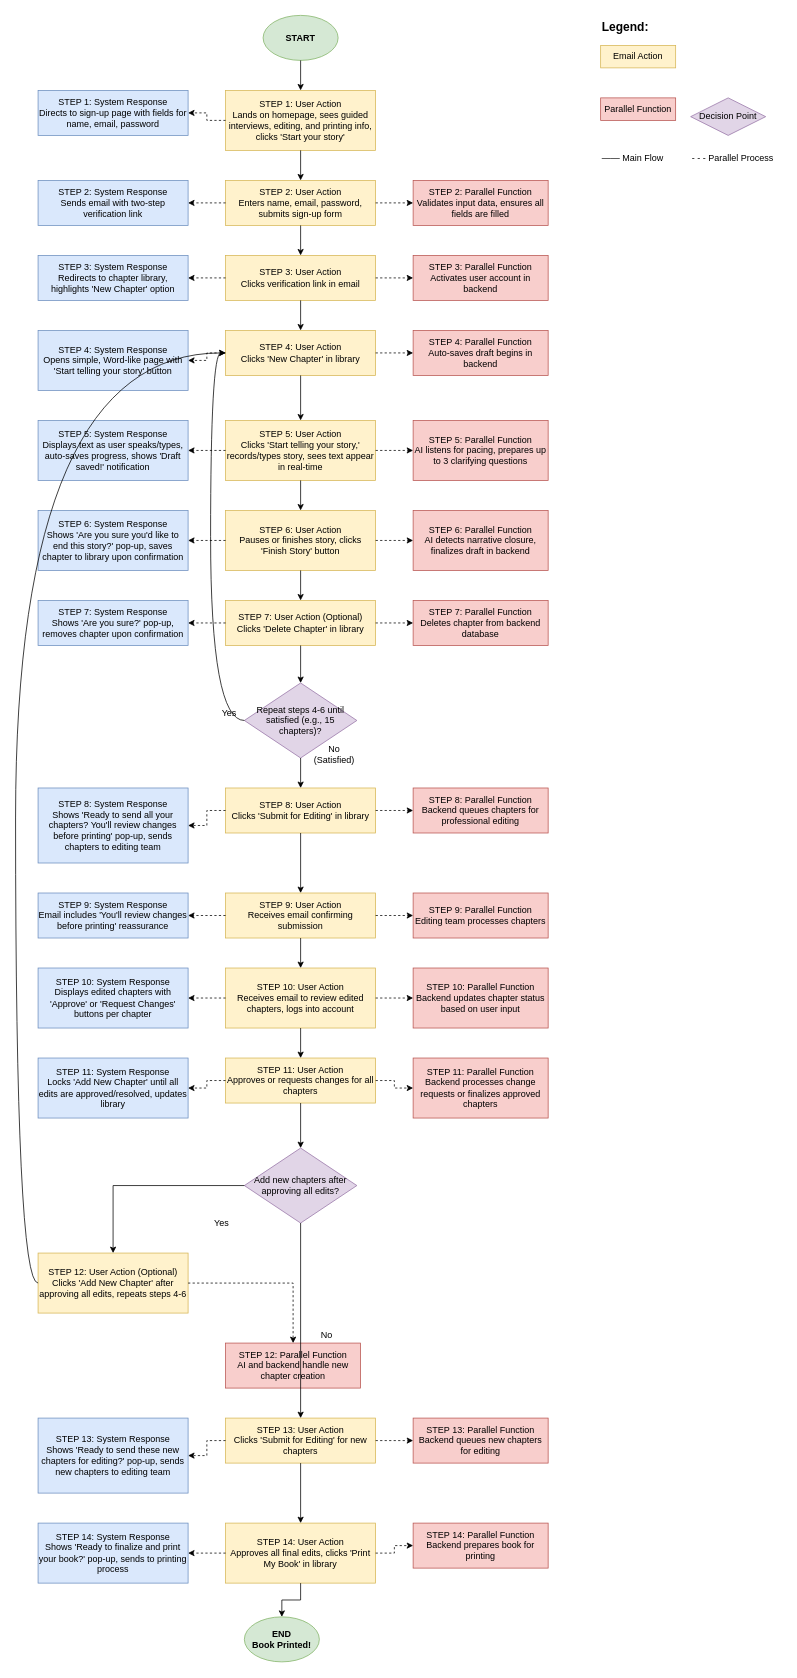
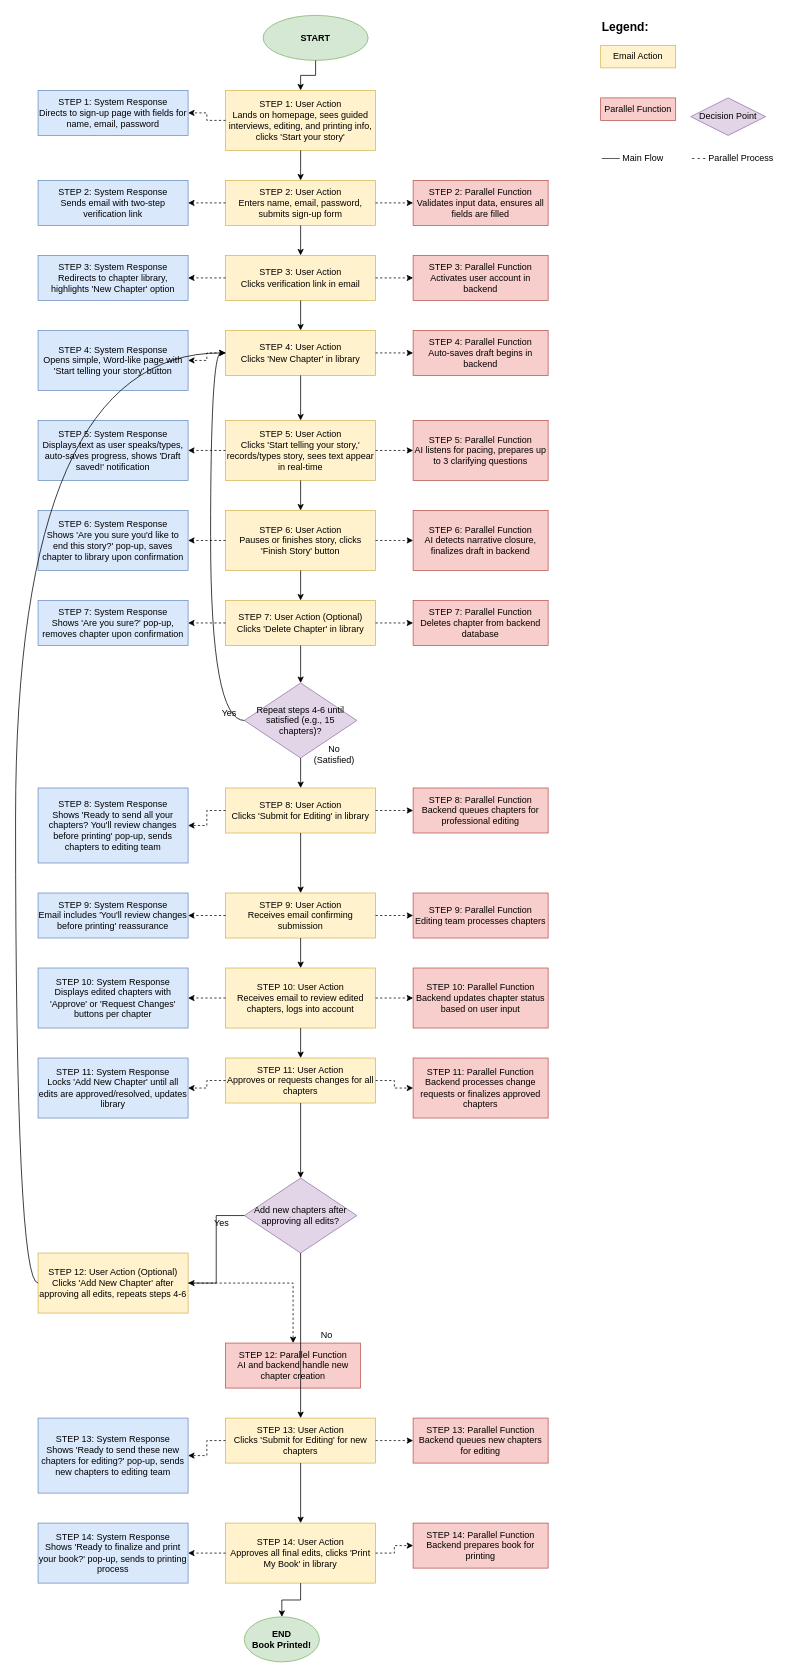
(300, 38) -> (315, 38)
(300, 1185) -> (300, 1215)
